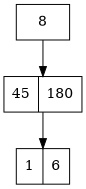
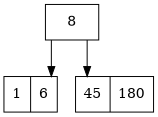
(43, 125) -> (51, 53)
